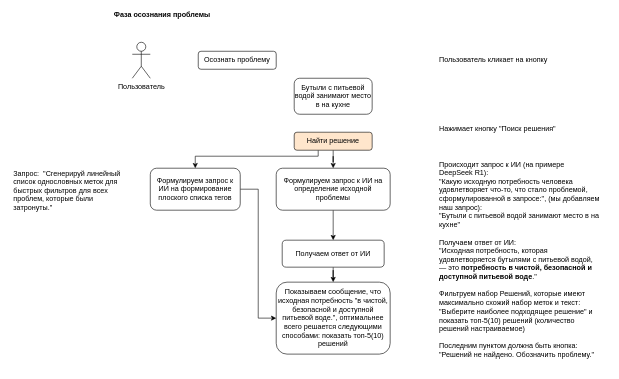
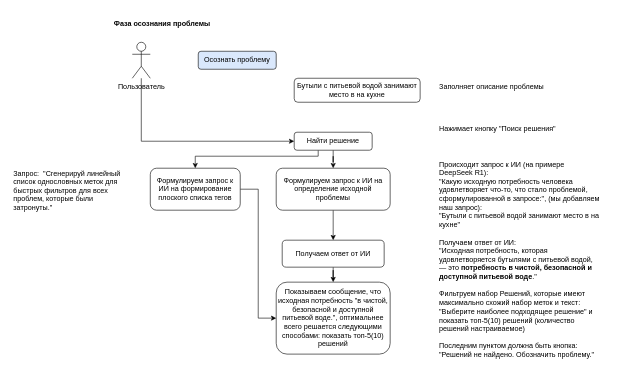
(162, 15) -> (162, 24)
(237, 60) -> (237, 60)
(522, 60) -> none
none -> (522, 87)
(333, 96) -> (357, 90)
none -> (141, 140)
(333, 141) -> (333, 141)
